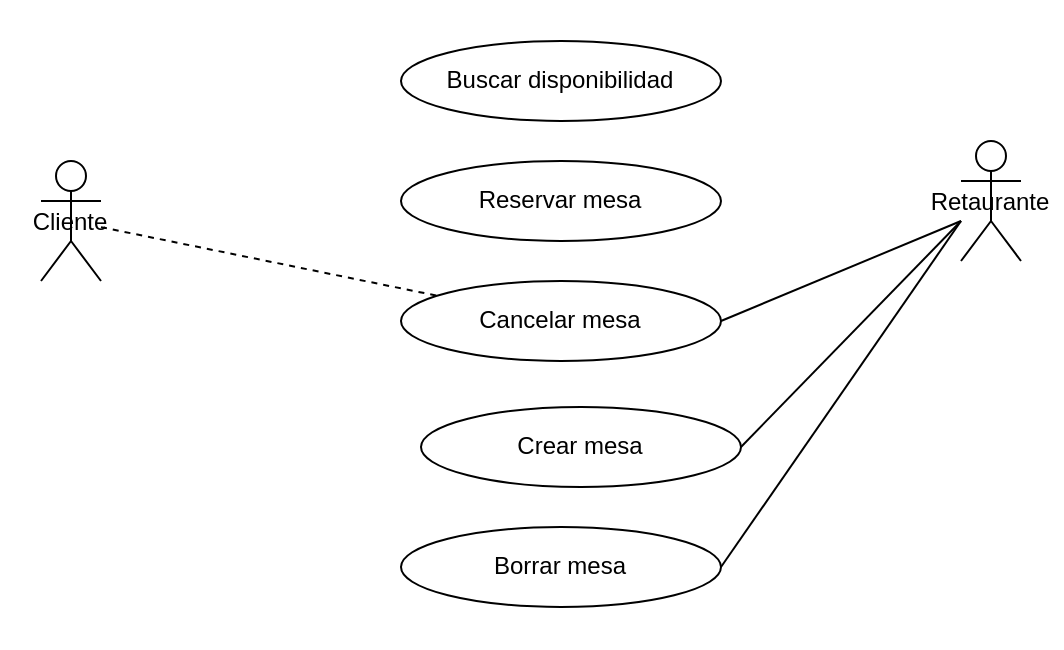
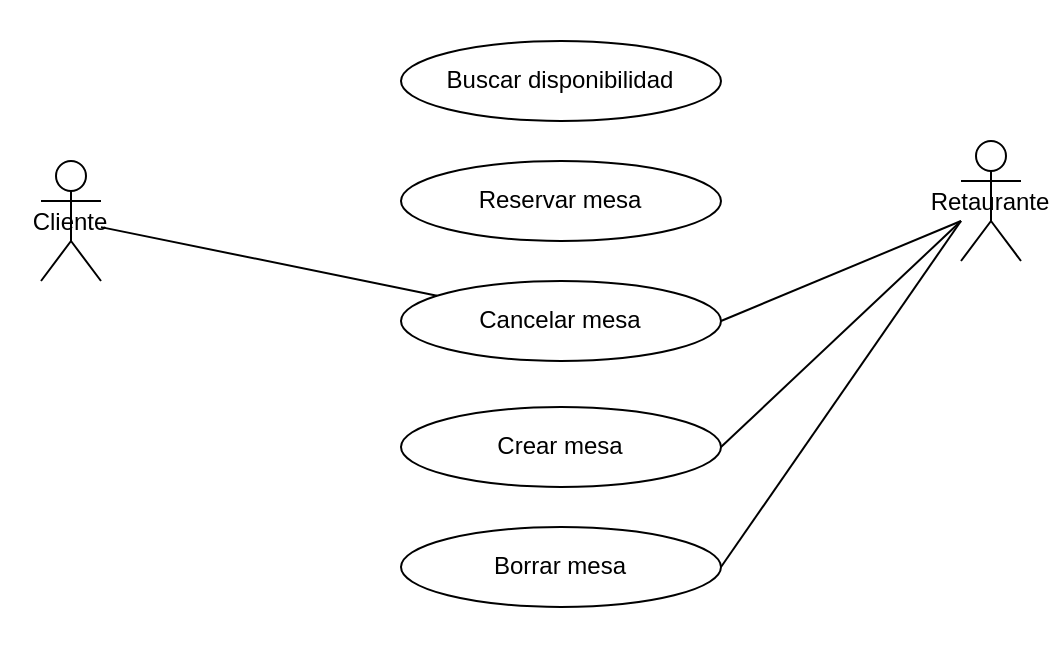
(267, 261) -> (267, 261)
(581, 447) -> (561, 447)
